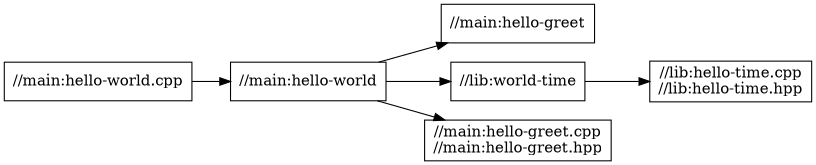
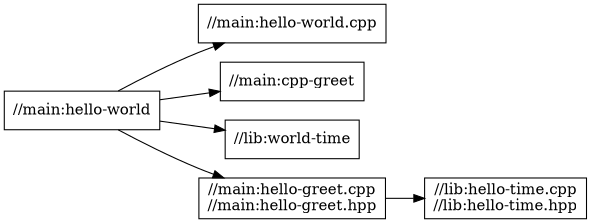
(518, 24) -> (292, 81)
(206, 81) -> (165, 67)
(612, 81) -> (400, 198)
